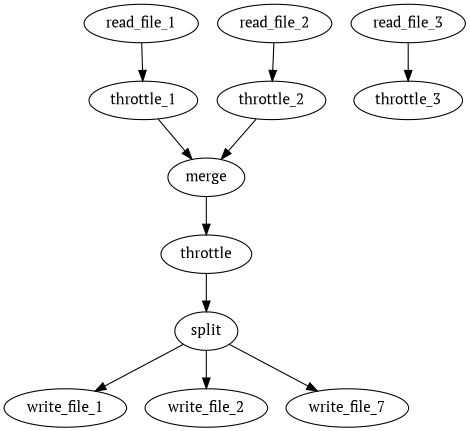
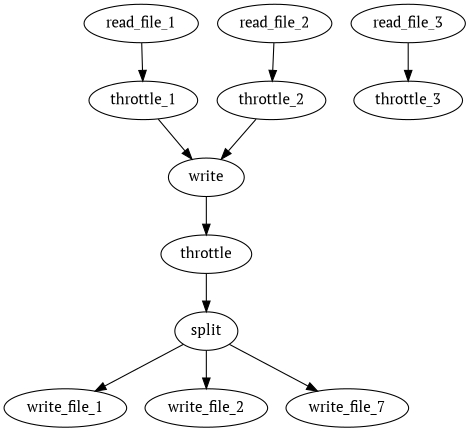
(206, 177) -> (206, 177)
